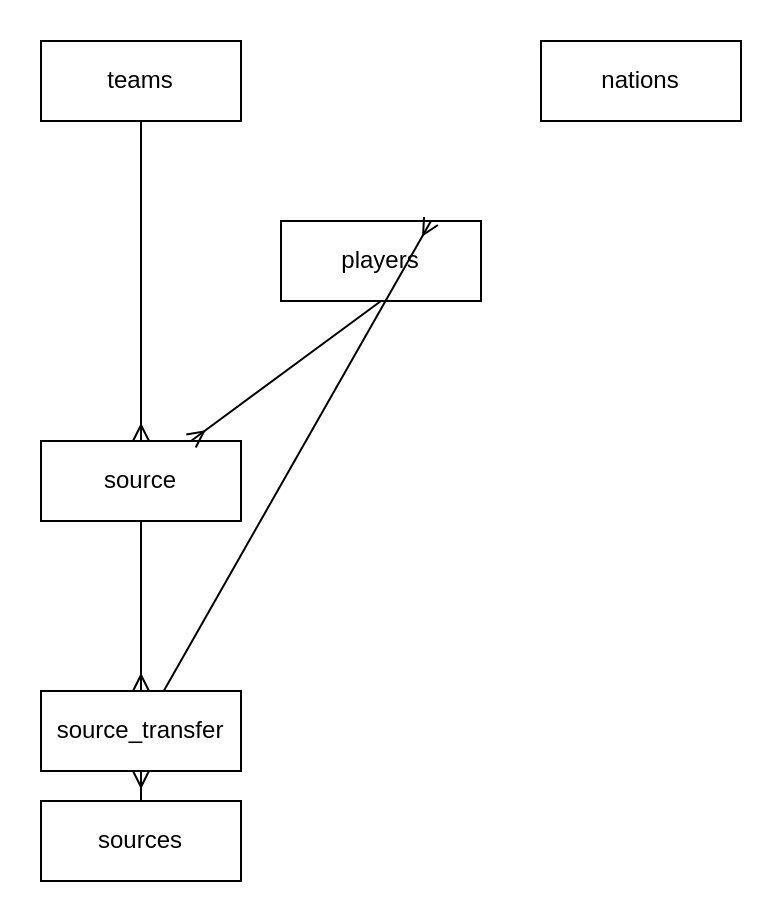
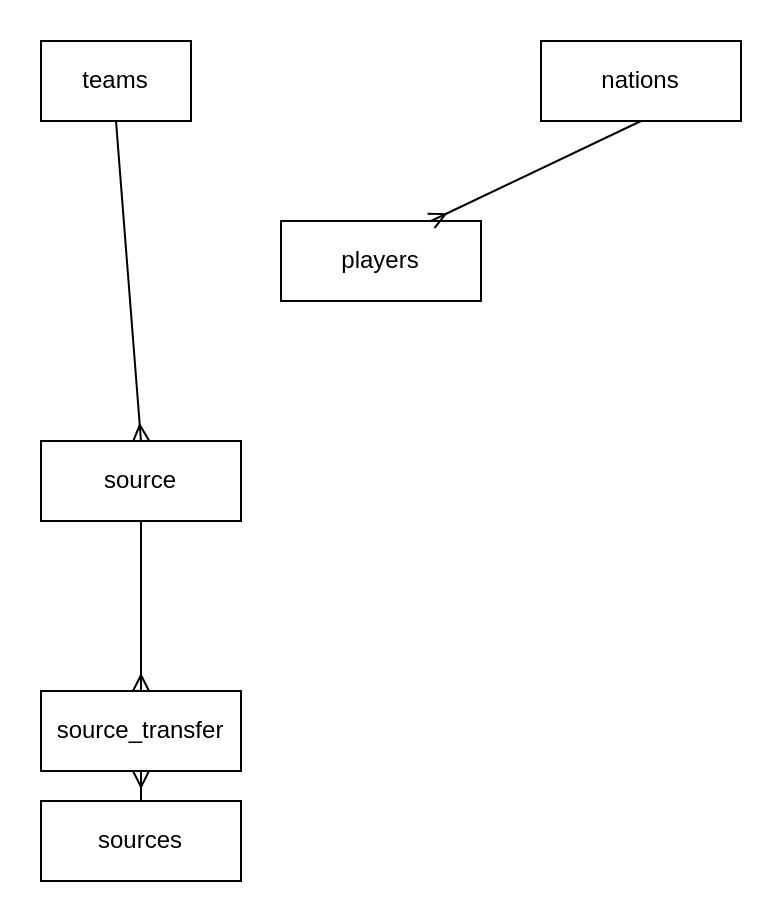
(141, 81) -> (116, 81)
(286, 371) -> none
(297, 456) -> (536, 171)
